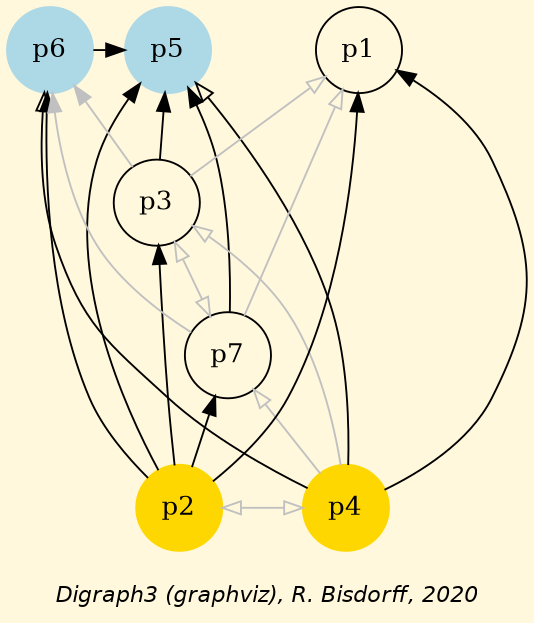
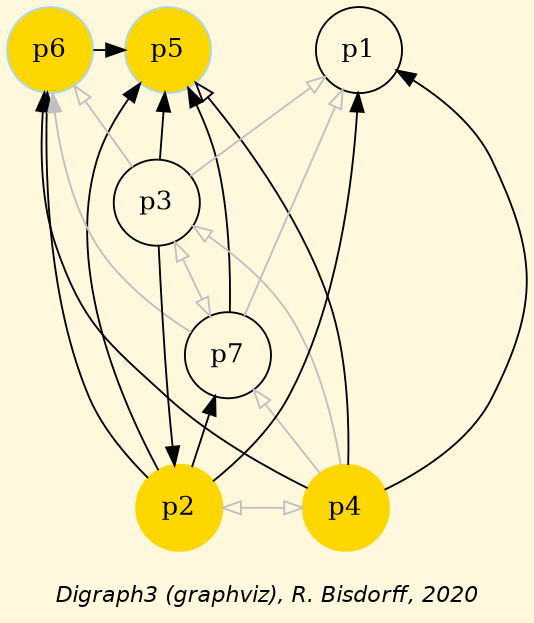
(50, 50) -> (50, 50)
(168, 50) -> (168, 50)
(116, 144) -> (116, 144)
(127, 360) -> (127, 360)
(166, 365) -> (164, 346)
